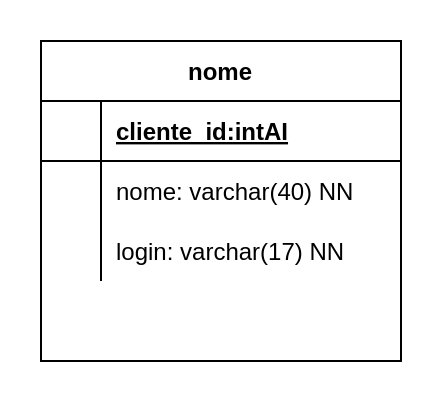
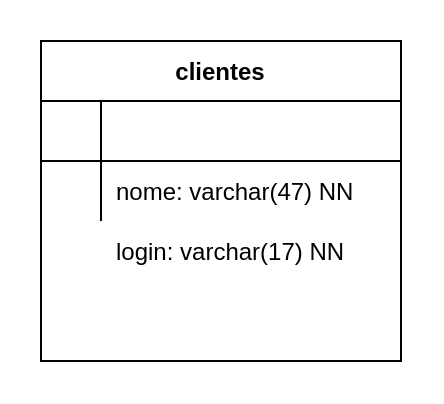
(220, 72) -> (220, 72)
(251, 131) -> none
(241, 192) -> (241, 192)
